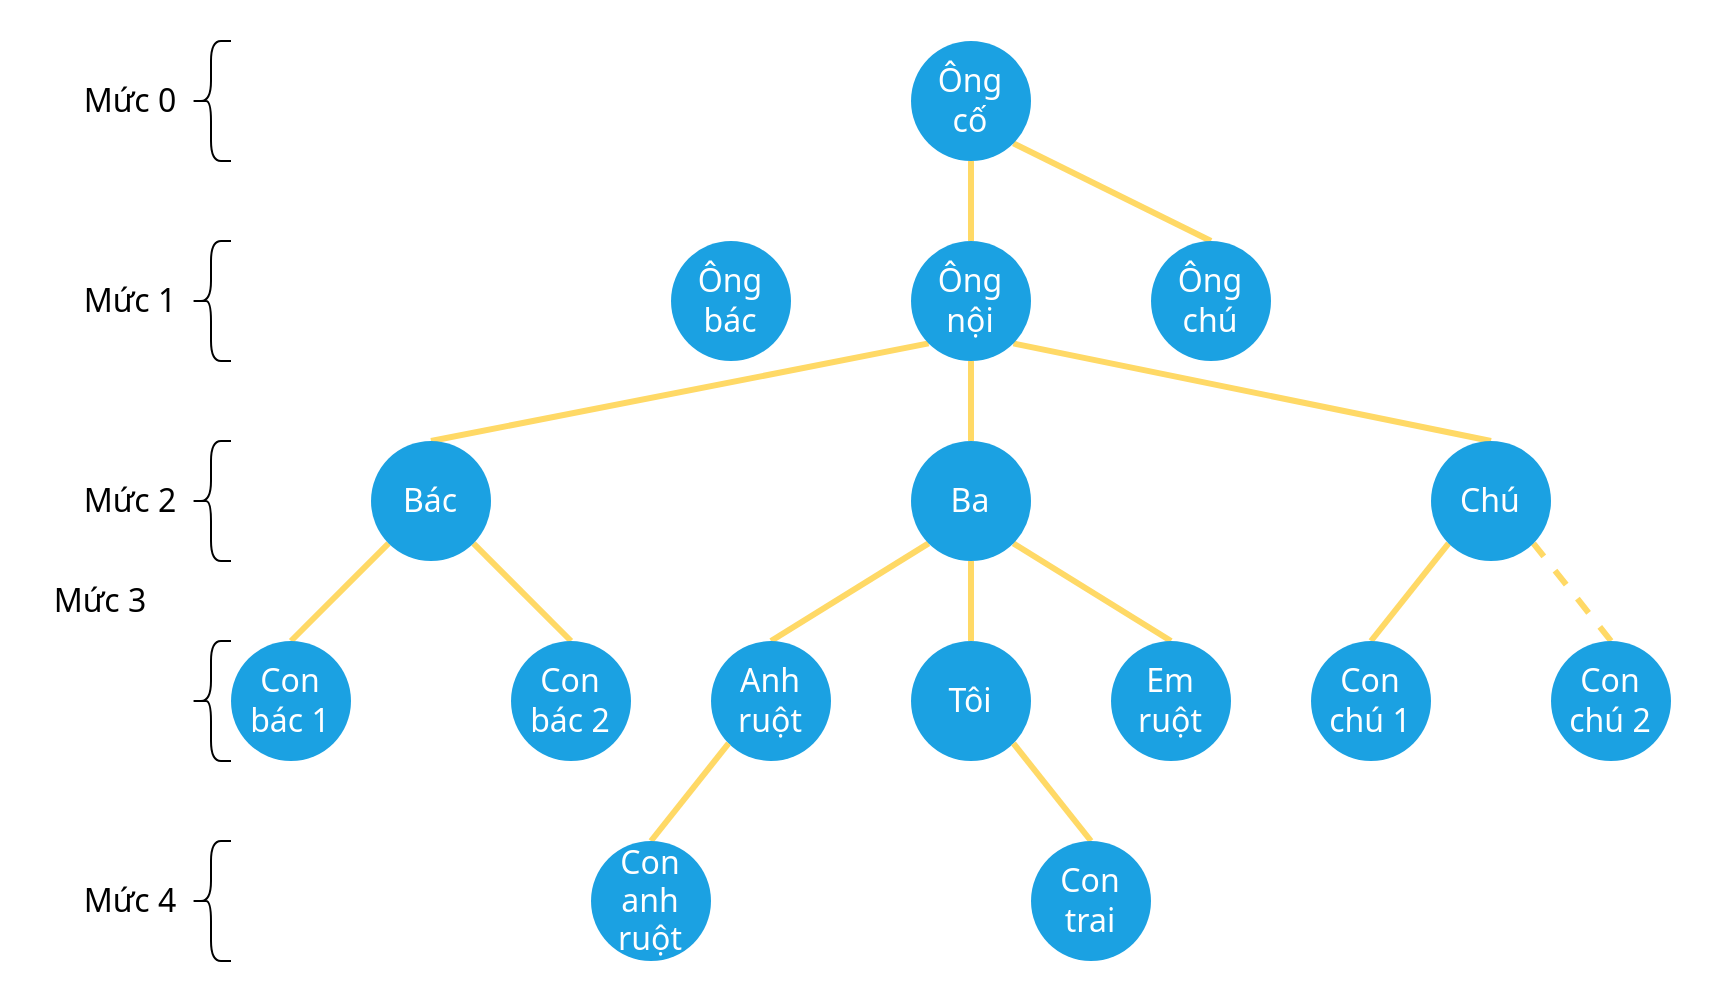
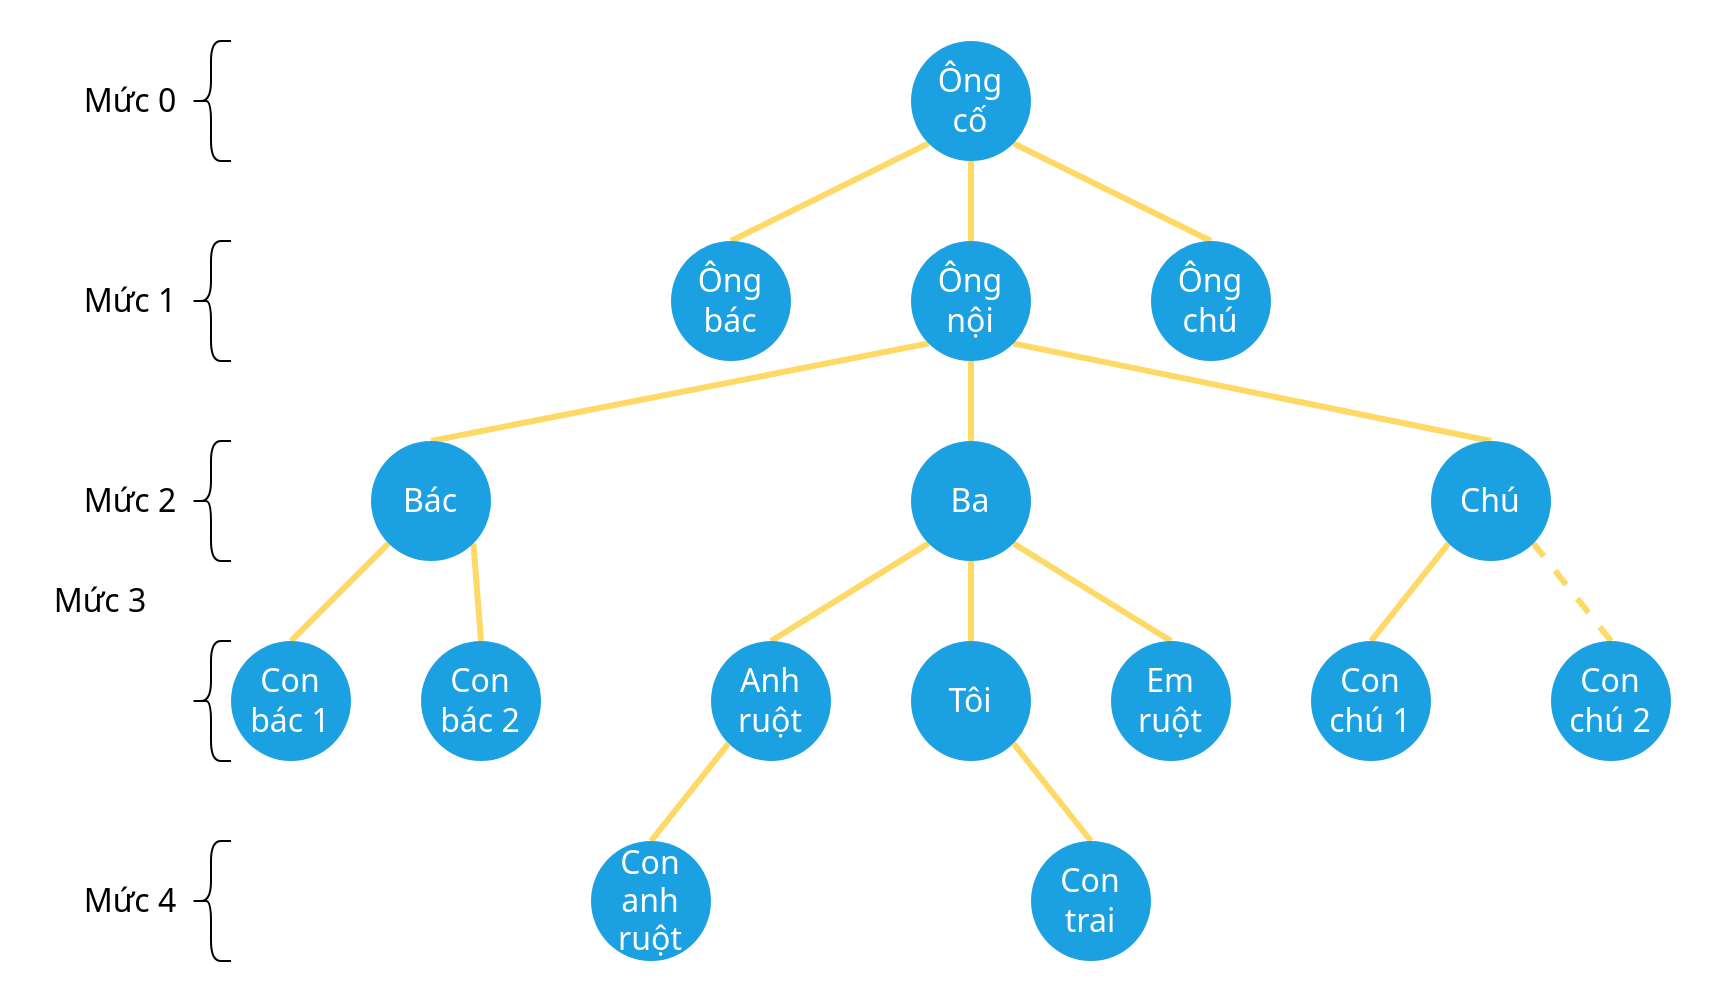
none -> (830, 192)
(571, 701) -> (481, 701)
